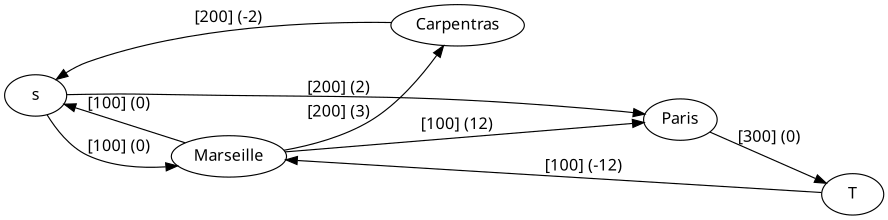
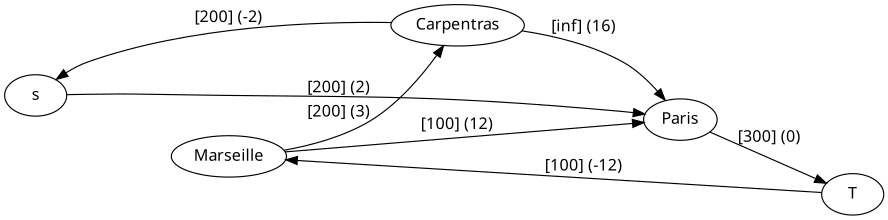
none -> (595, 49)
(130, 125) -> none
(98, 159) -> none
